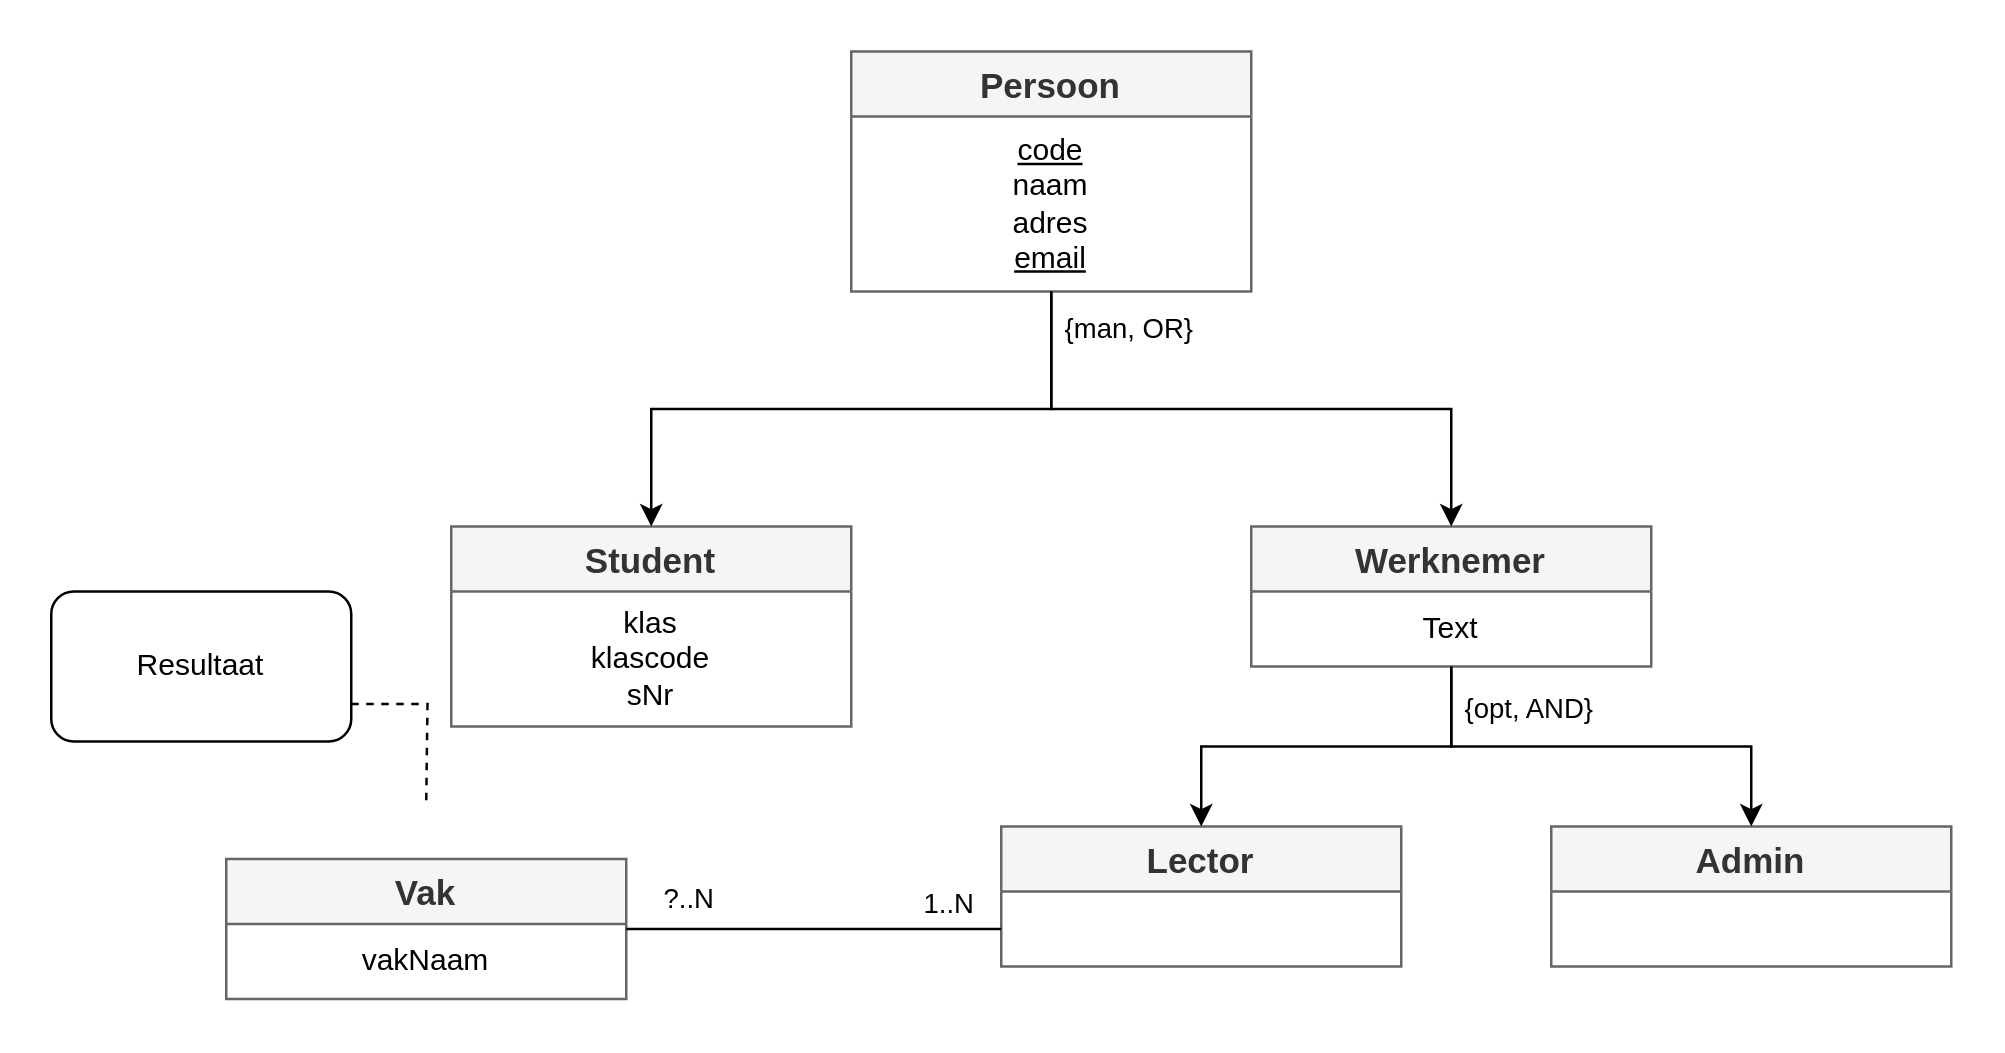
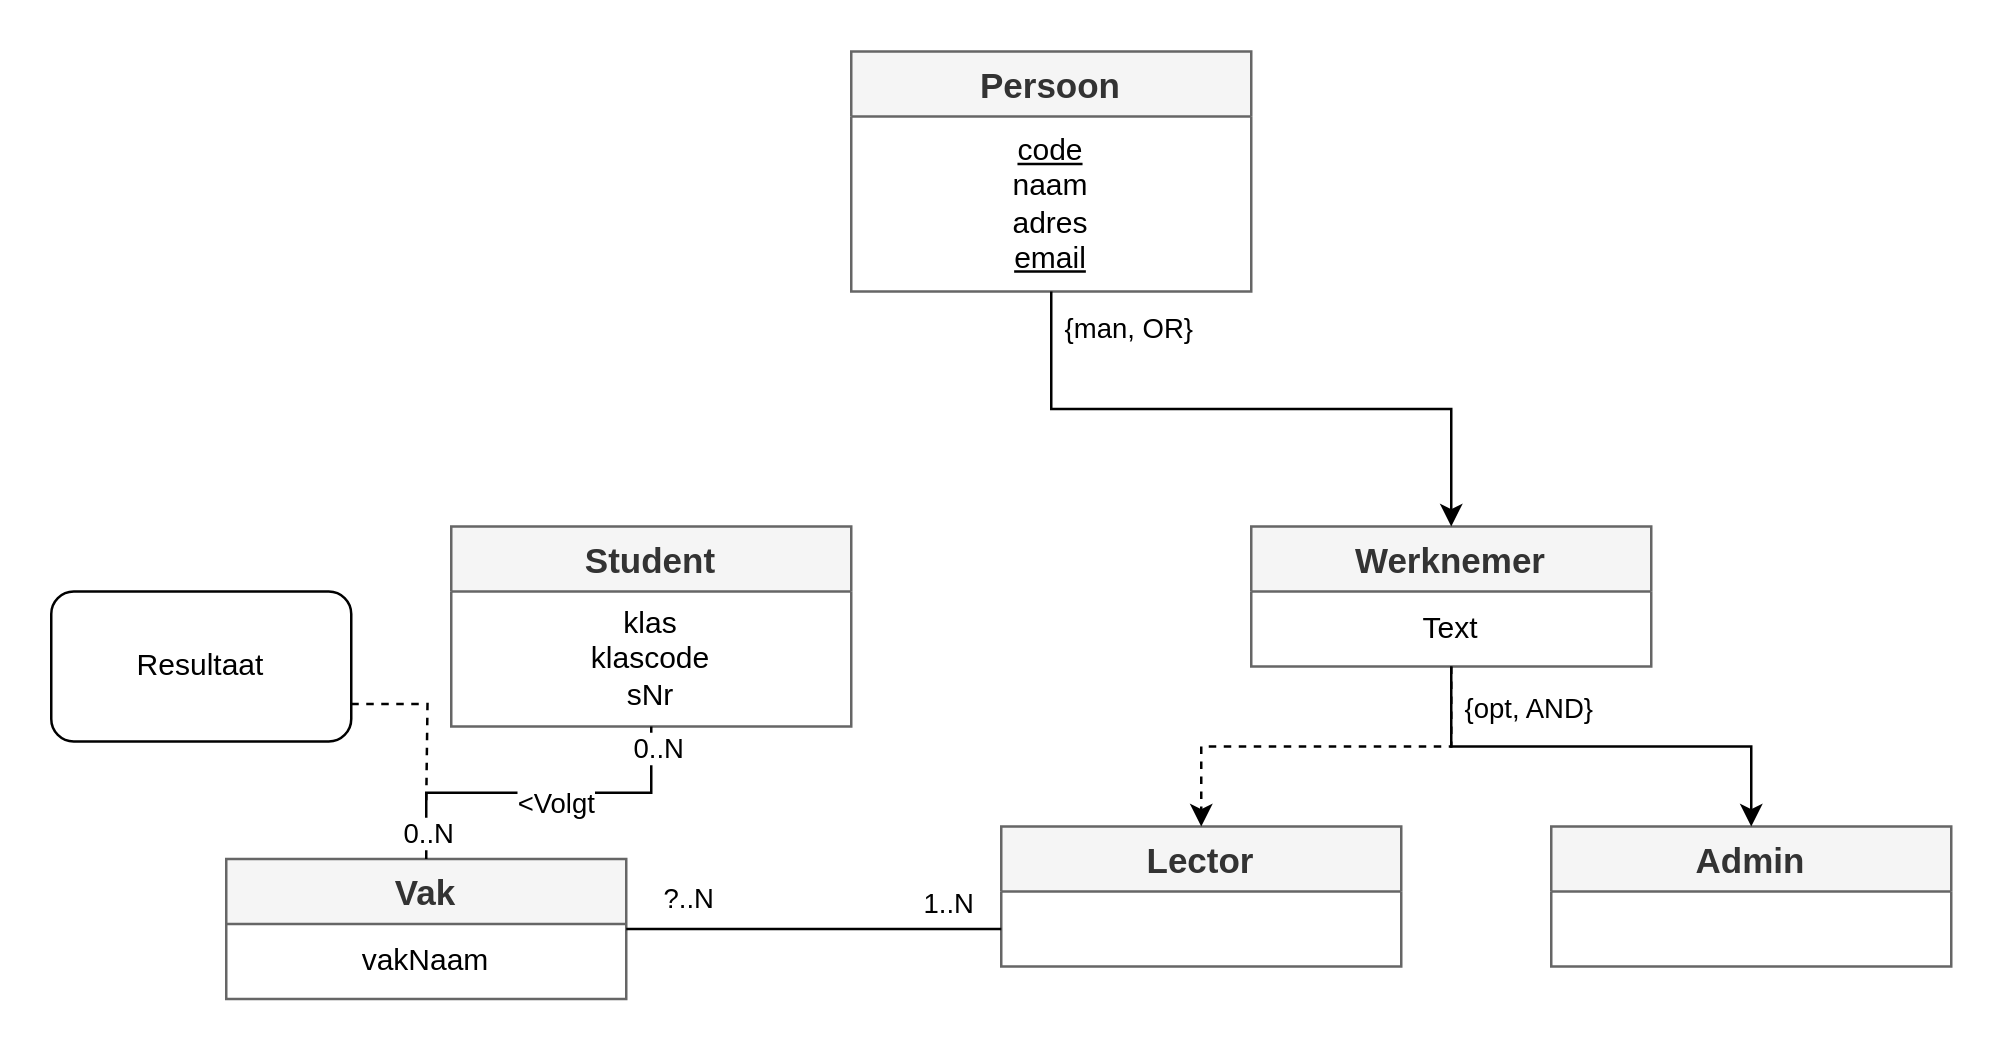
(800, 409) -> none
(1294, 746) -> (1294, 746)
none -> (642, 793)
